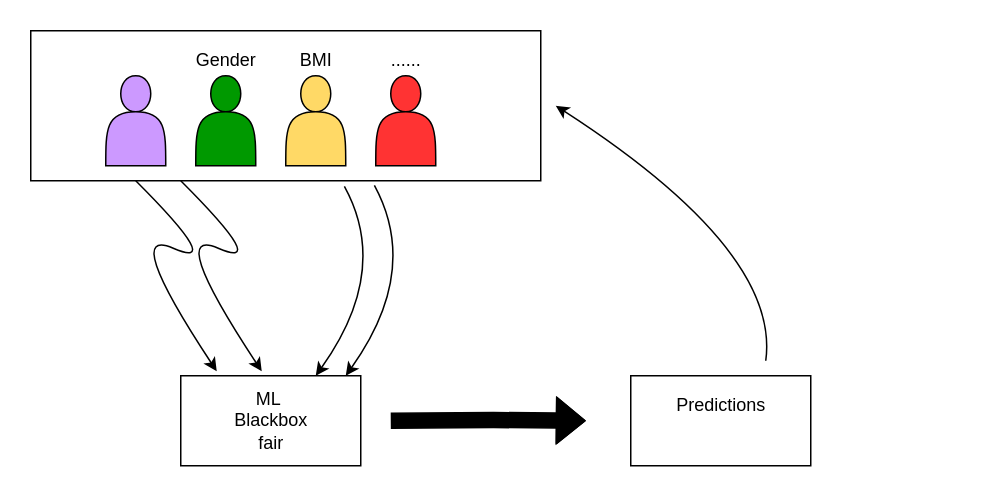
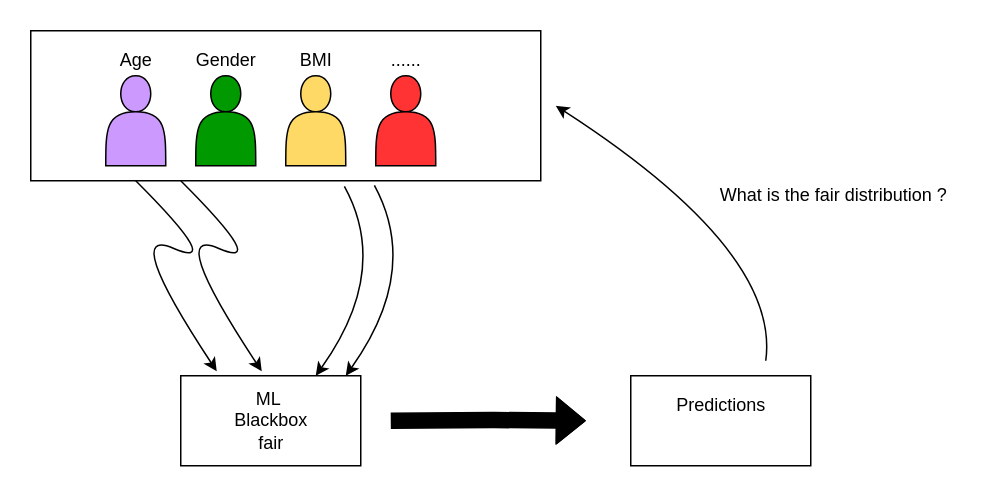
none -> (136, 61)
none -> (833, 196)
